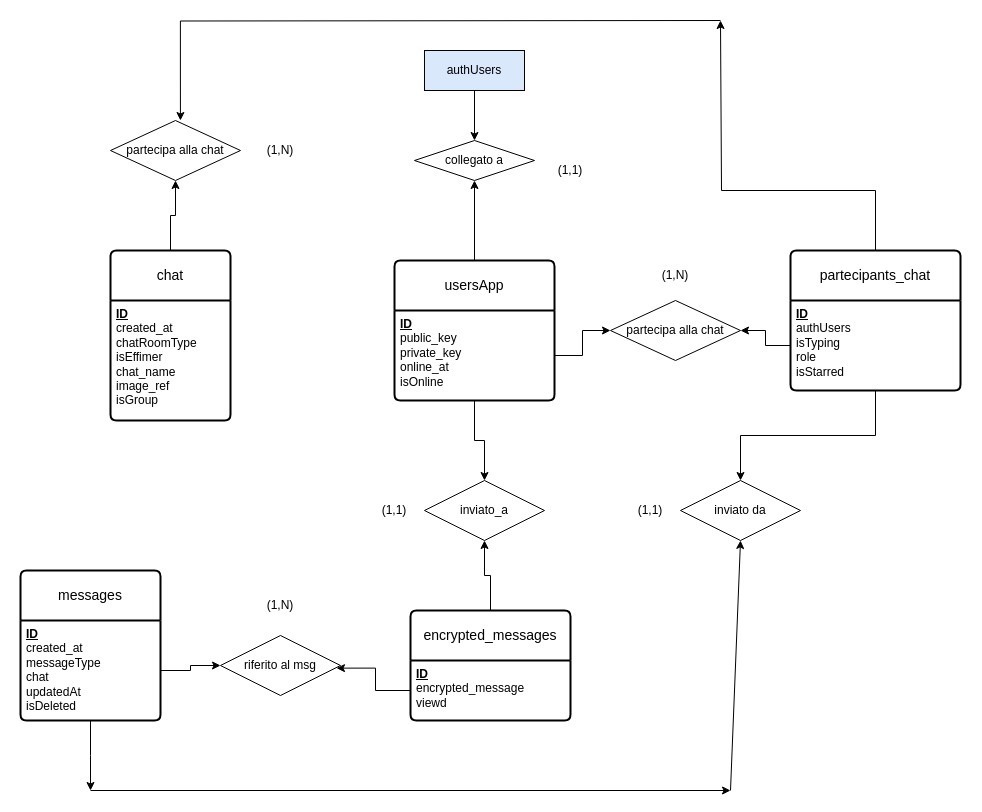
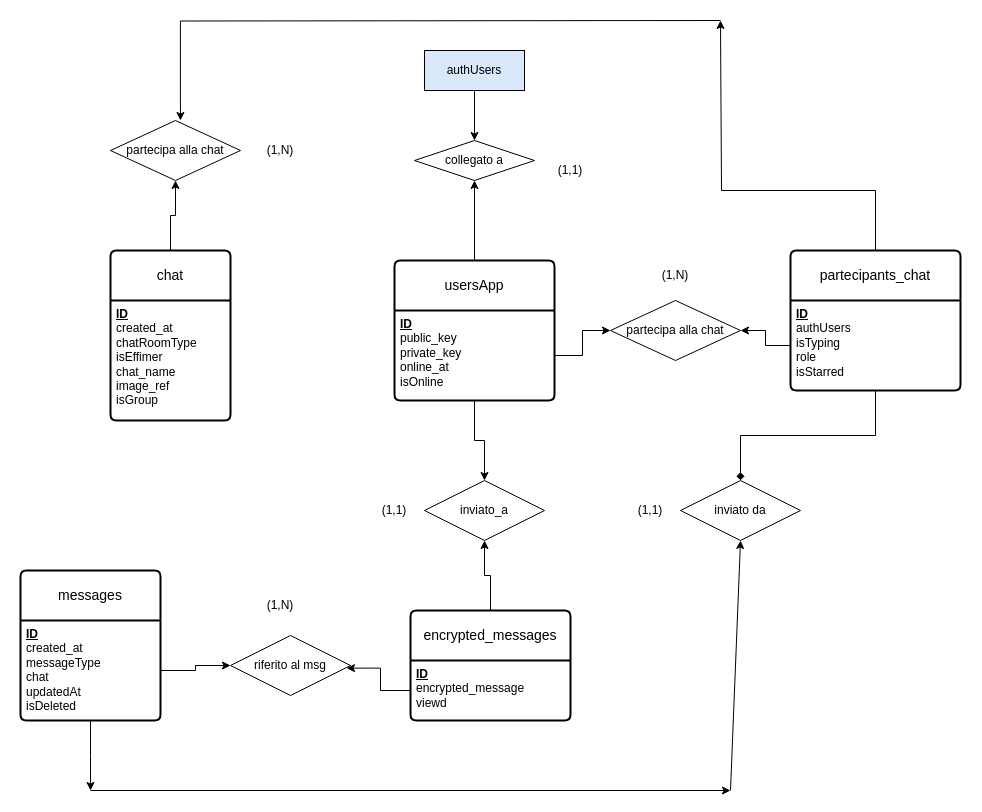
(741, 472) -> (741, 472)
(281, 666) -> (291, 666)
